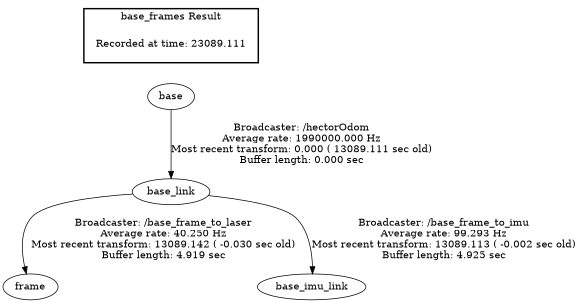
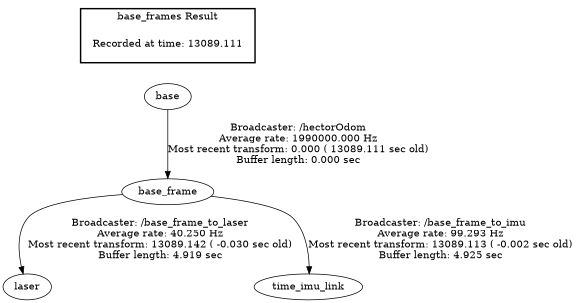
(171, 44) -> (168, 44)
(171, 192) -> (168, 192)
(31, 287) -> (27, 287)
(312, 287) -> (308, 287)
